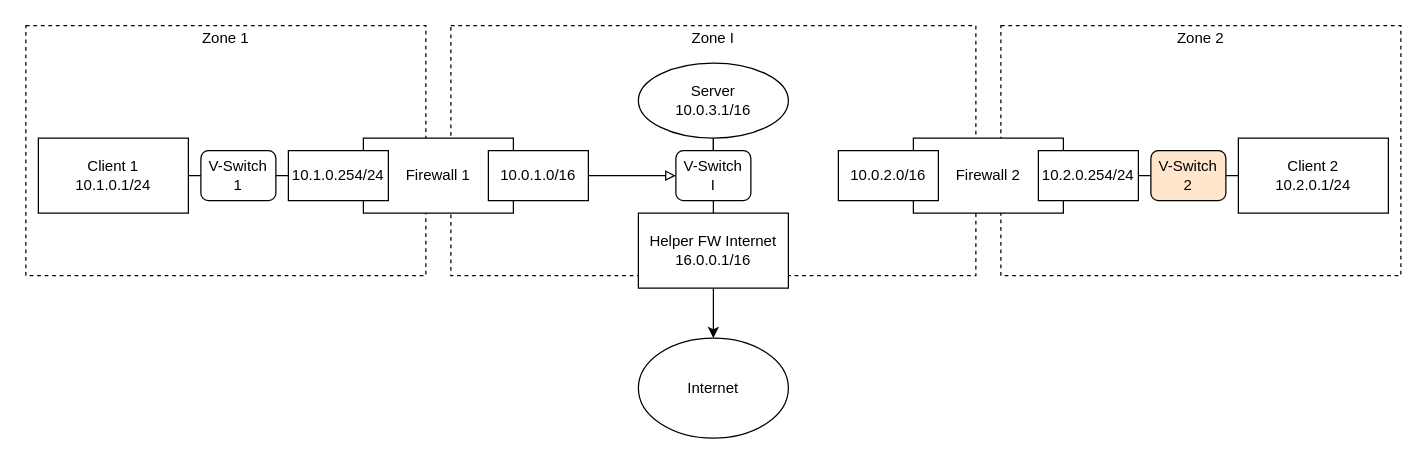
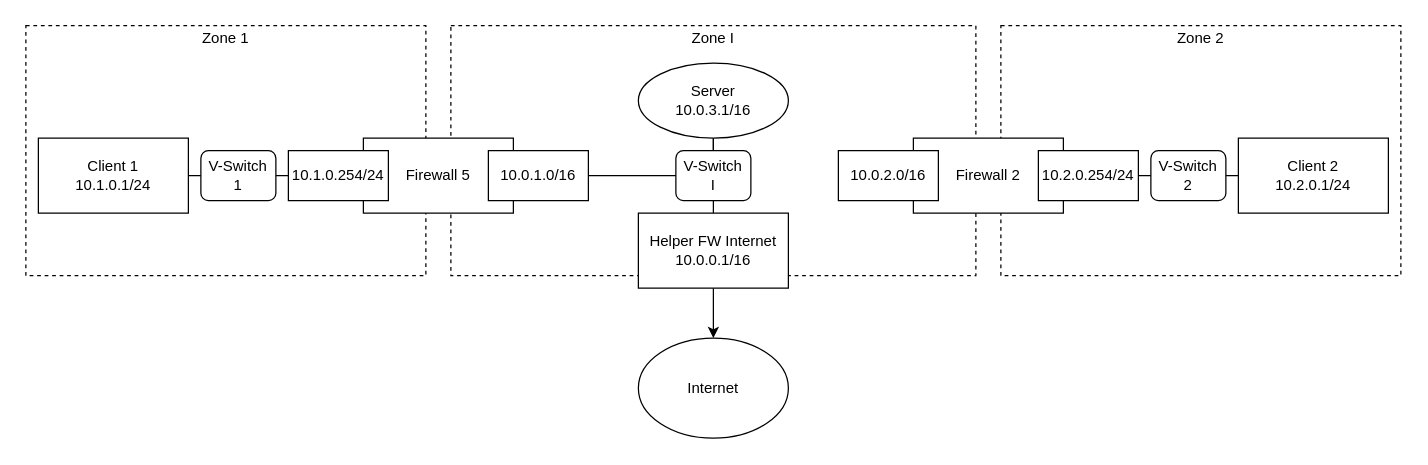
(438, 176) -> (438, 176)
(664, 176) -> (669, 176)
(1188, 176) -> (1188, 176)
(713, 251) -> (713, 251)
